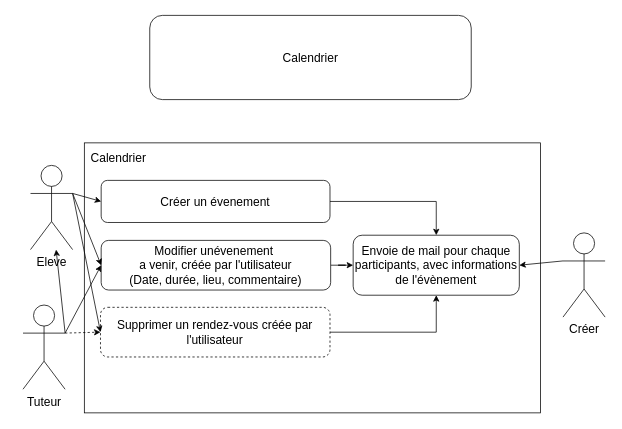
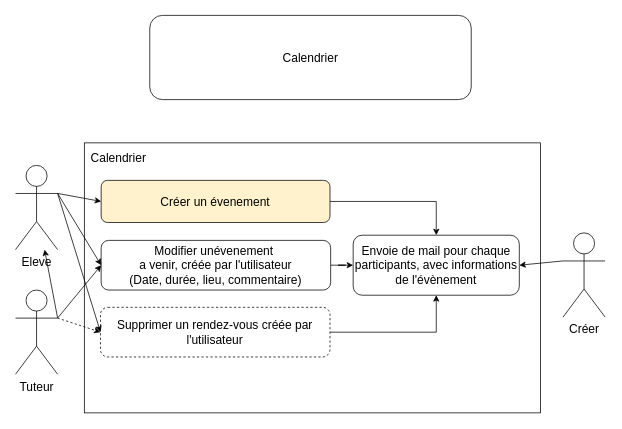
(215, 201) -> (215, 201)
(51, 207) -> (36, 207)
(44, 347) -> (36, 332)
